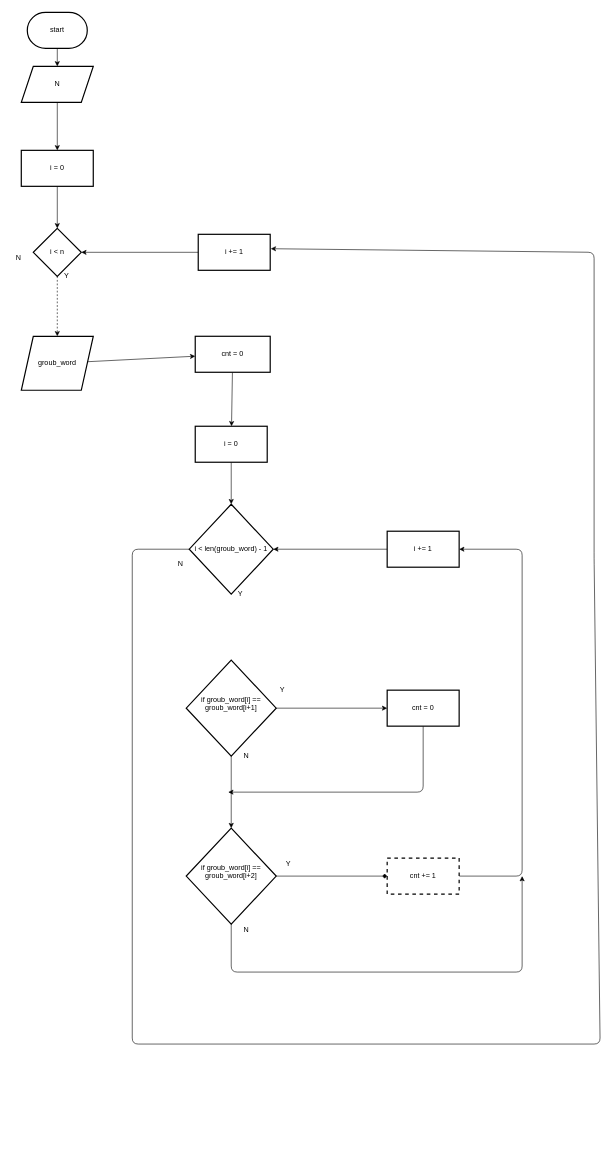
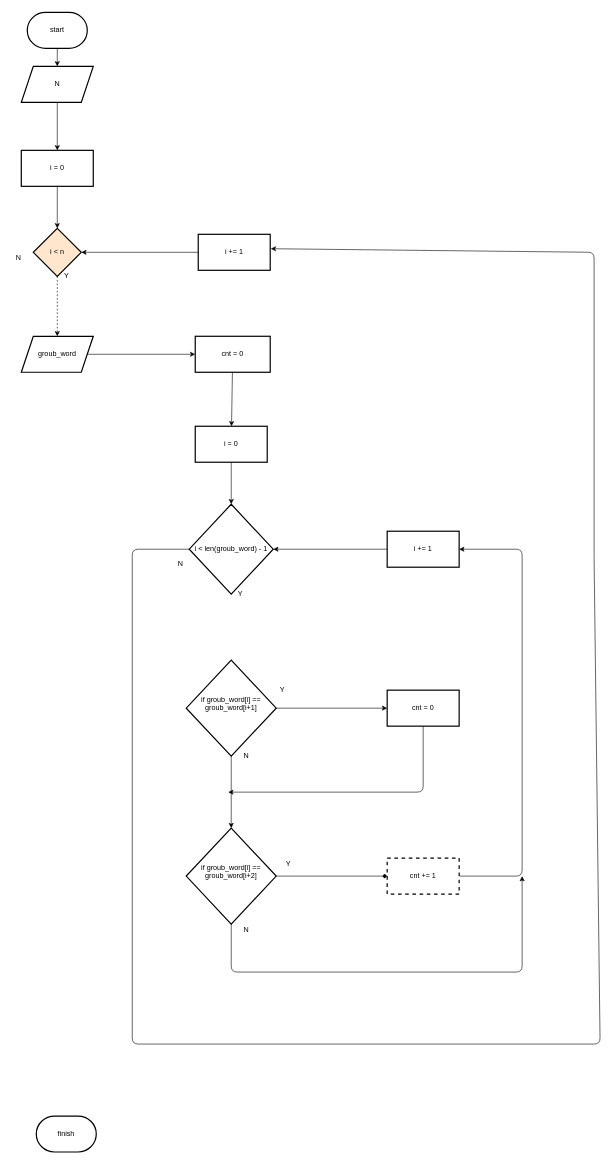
(57, 252) -> (57, 252)
(57, 363) -> (57, 354)
none -> (66, 1134)
